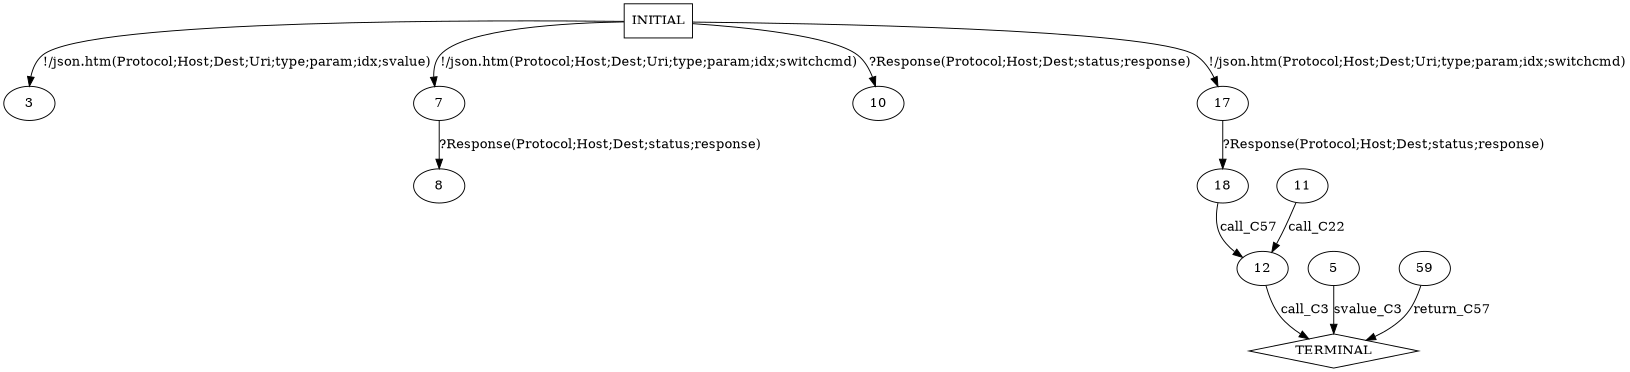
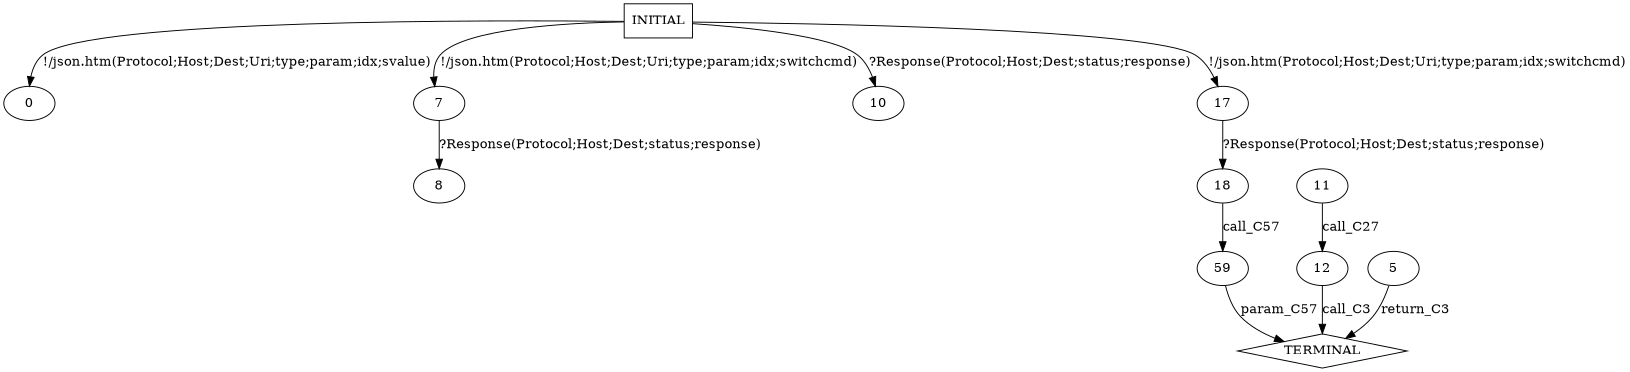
(29, 103) -> (29, 103)
(1317, 227) -> (1351, 227)
(1218, 230) -> (1223, 222)
(1368, 310) -> (1416, 310)
(1452, 310) -> (1280, 310)
